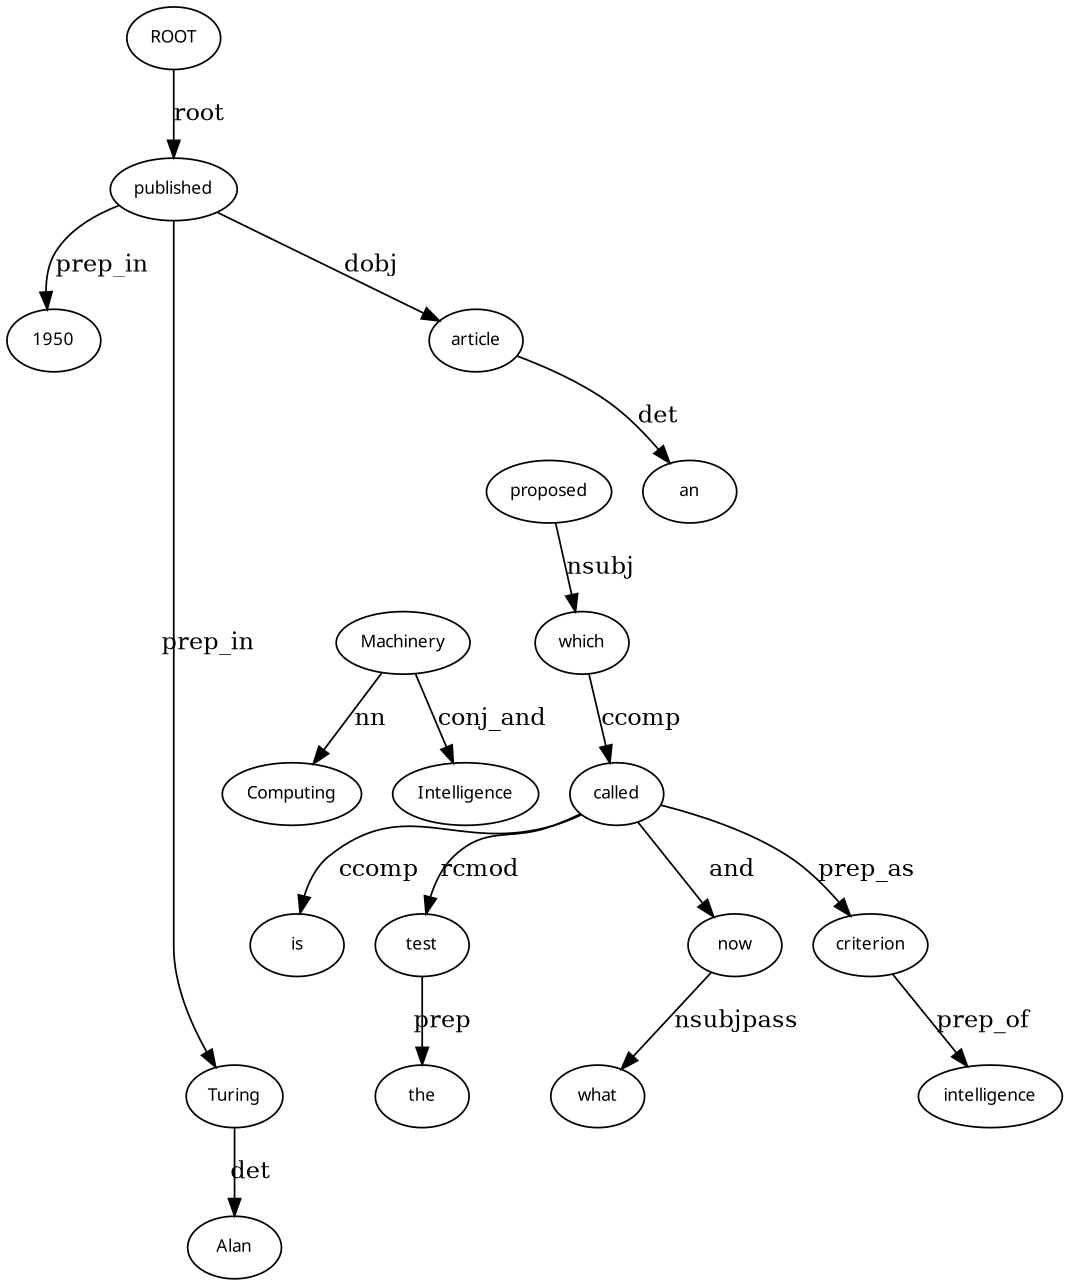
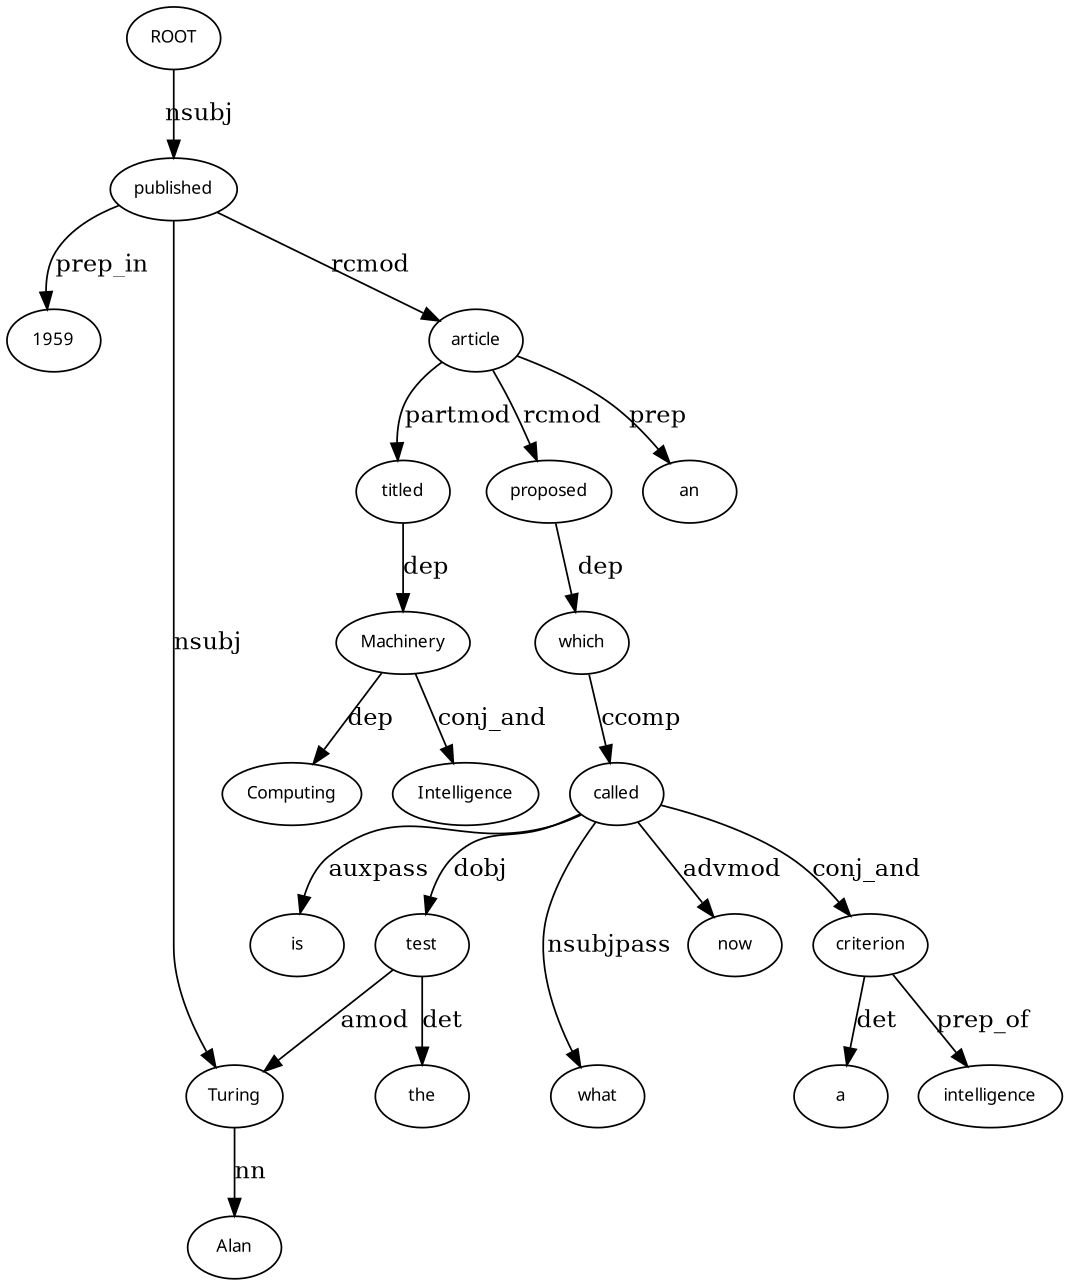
(200, 114) -> (200, 114)
(371, 265) -> (371, 265)
(54, 341) -> (54, 341)
none -> (513, 407)
(659, 416) -> (659, 416)
none -> (403, 492)
(601, 567) -> (601, 567)
(208, 643) -> (208, 643)
(371, 718) -> (371, 718)
(379, 870) -> (379, 870)
(480, 870) -> (480, 870)
(732, 870) -> (732, 870)
(867, 870) -> (867, 870)
(672, 1014) -> (544, 933)
none -> (335, 1015)
(443, 1021) -> (443, 1021)
none -> (841, 1096)
(251, 1172) -> (251, 1172)
